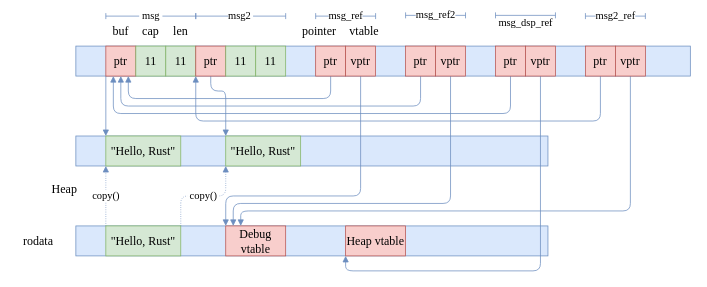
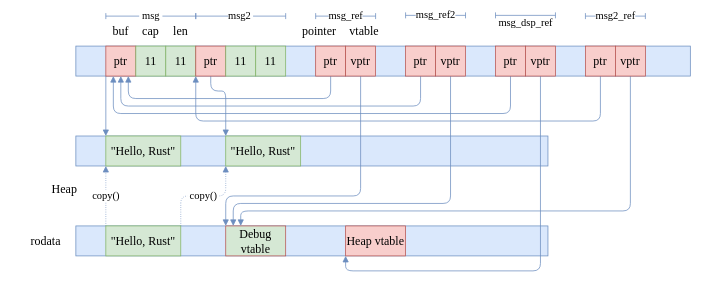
(38, 241) -> (45, 241)
(255, 241) -> (255, 241)
